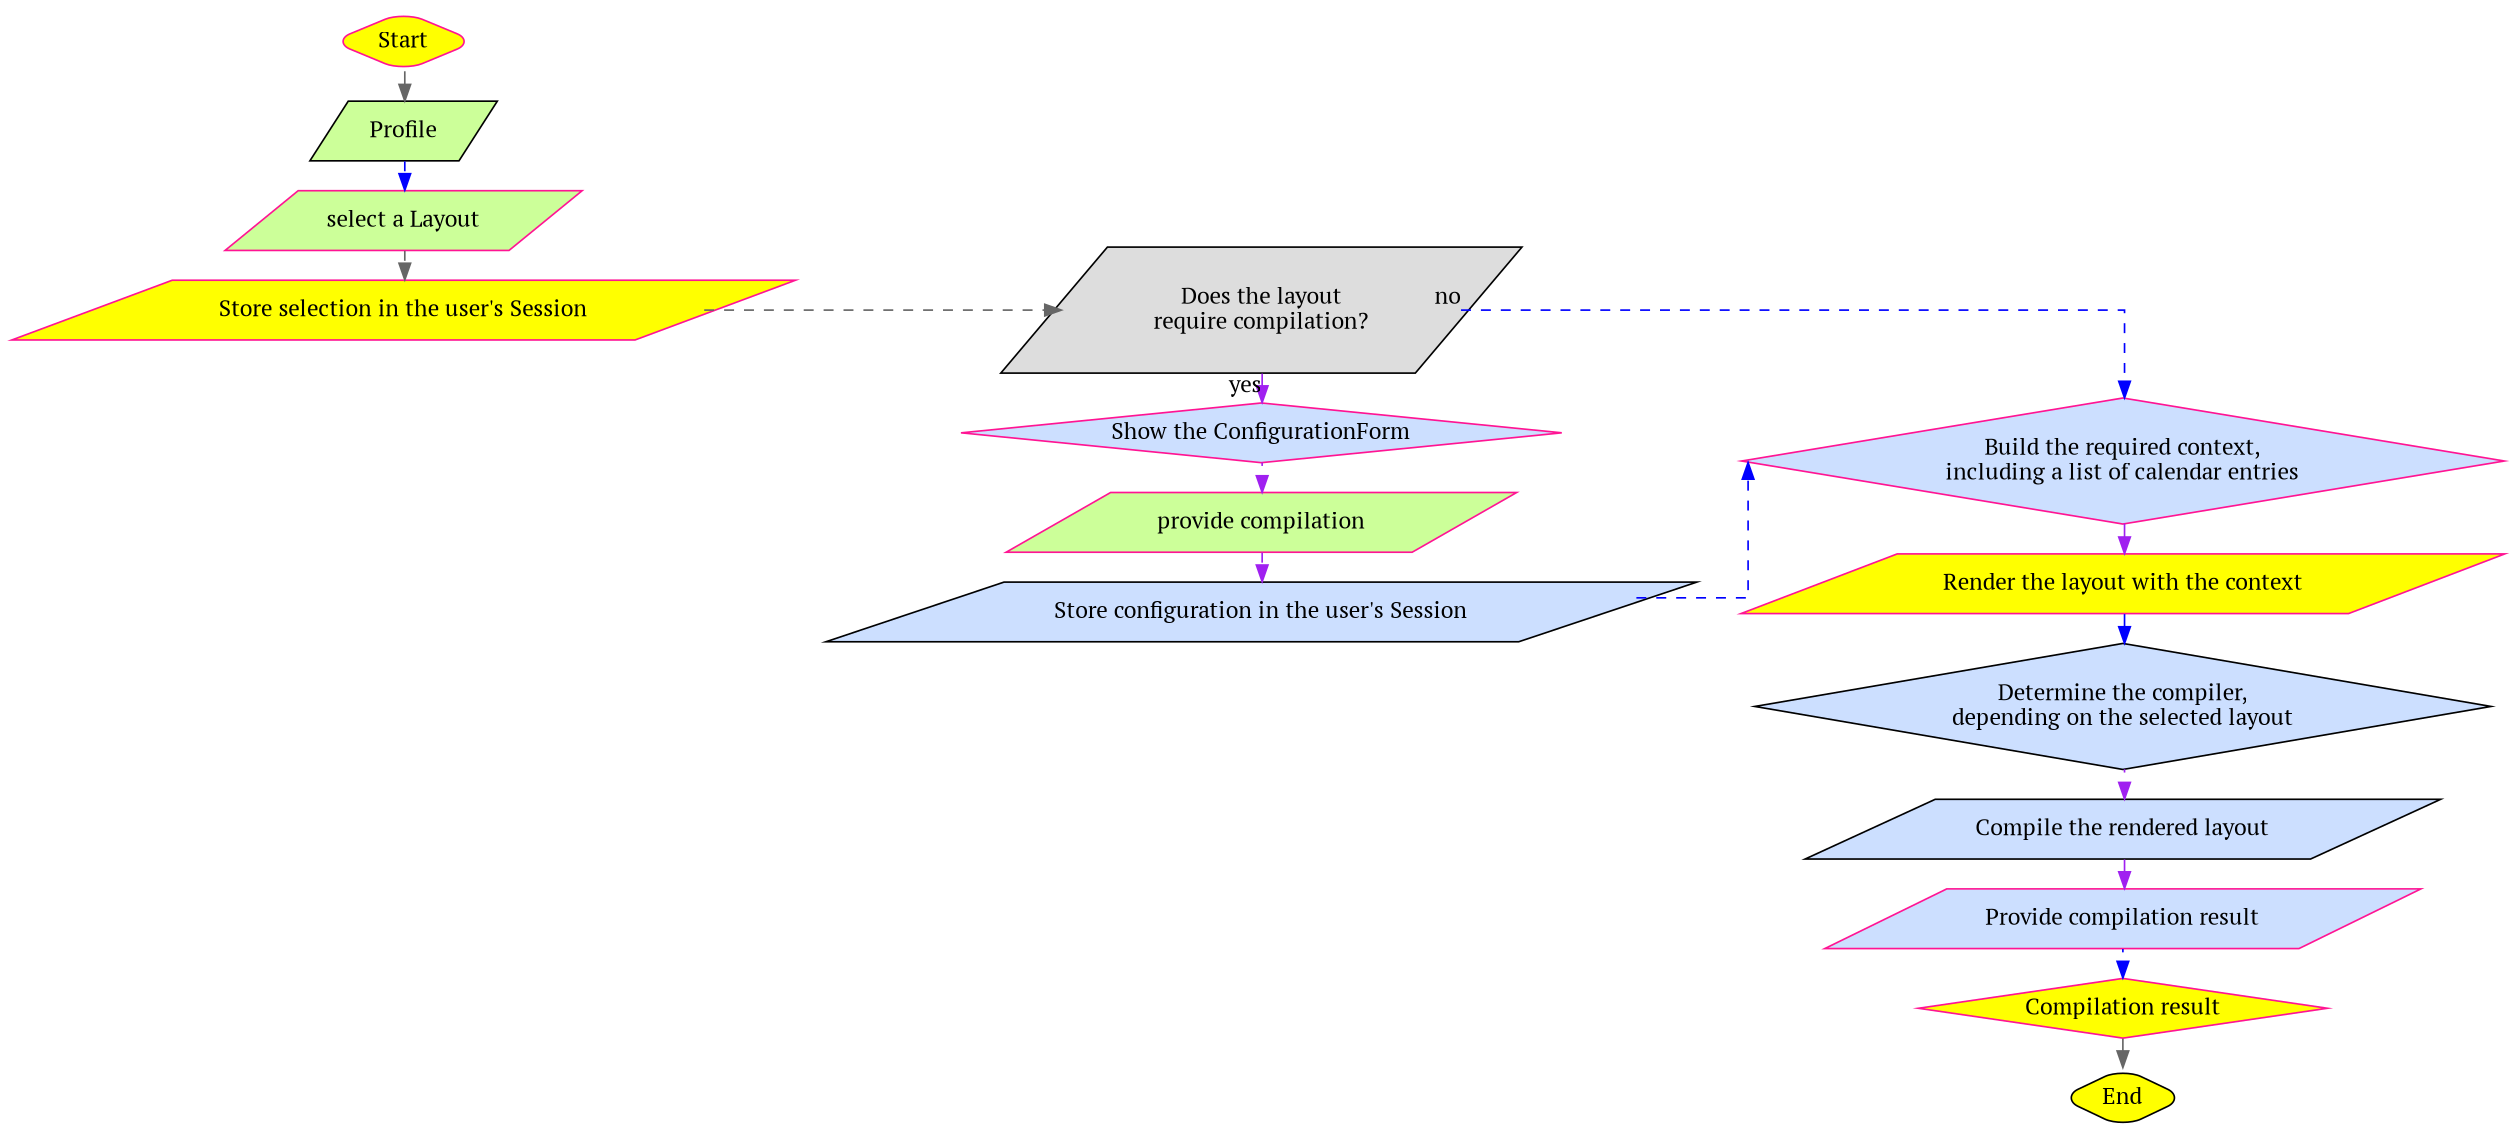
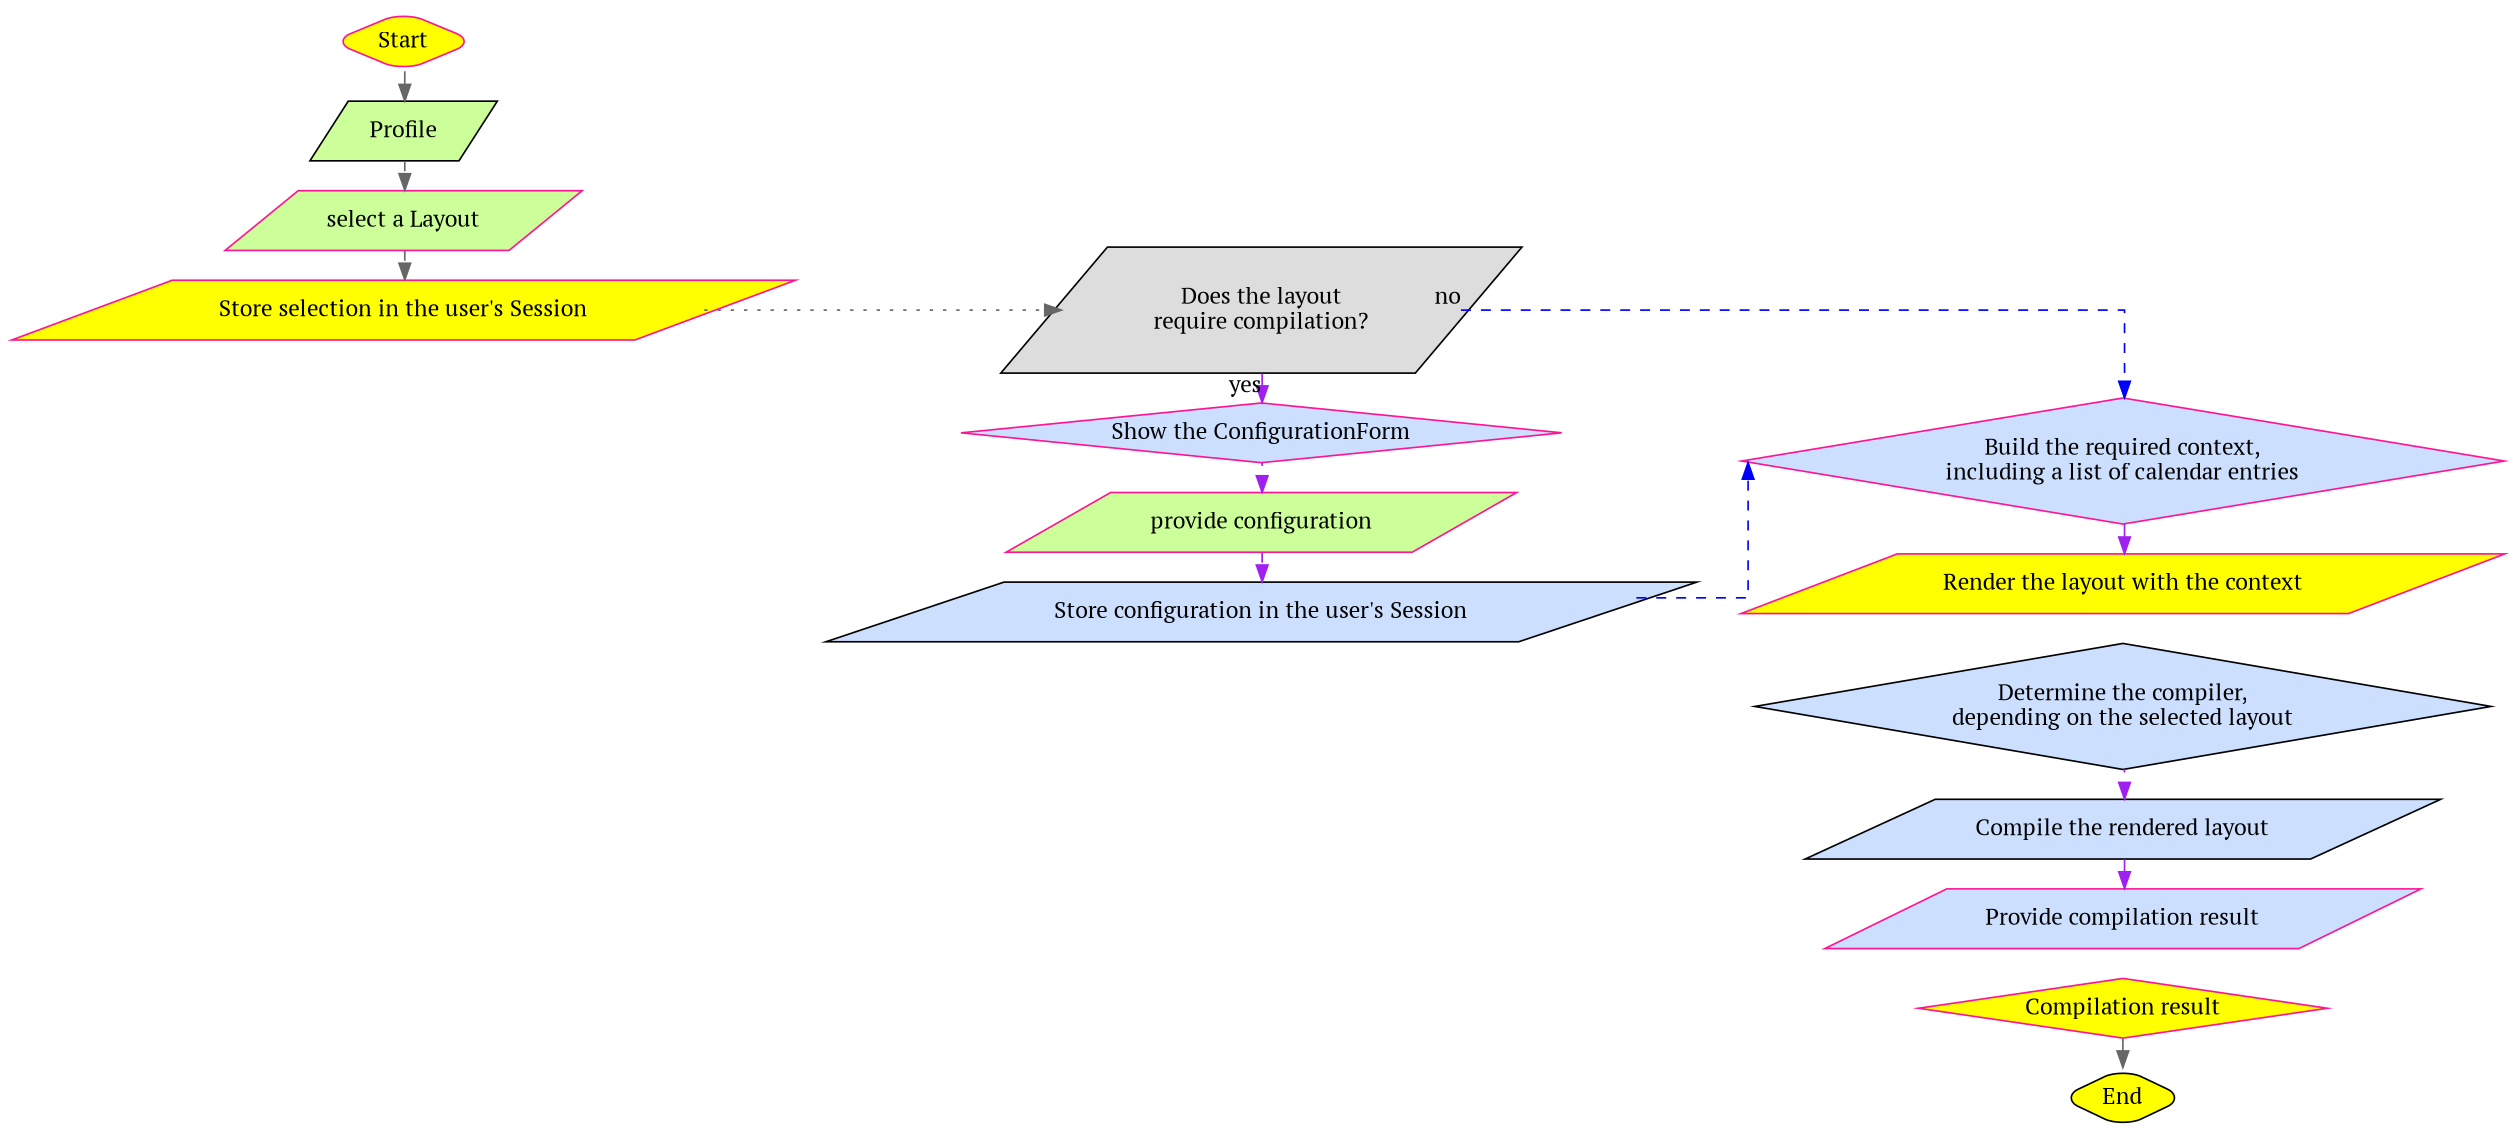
(405, 168) -> (405, 168)
(874, 310) -> (874, 310)
(1261, 522) -> (1261, 522)
(2124, 620) -> none
(2123, 955) -> none
